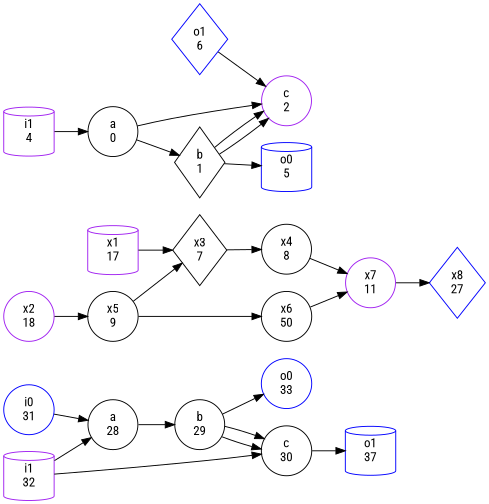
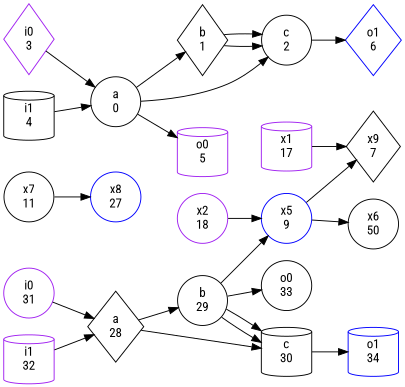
none -> (29, 39)
(238, 66) -> (324, 40)
(287, 101) -> (287, 40)
(29, 132) -> (29, 116)
(238, 164) -> (153, 123)
(287, 167) -> (203, 152)
(287, 249) -> none
(200, 250) -> (373, 147)
none -> (241, 263)
(371, 283) -> (29, 197)
(457, 283) -> (116, 197)
(324, 301) -> none
(113, 316) -> (287, 218)
(287, 384) -> (287, 286)
(29, 410) -> (29, 293)
(113, 425) -> (116, 327)
(287, 451) -> (287, 352)
(371, 451) -> (373, 352)
(153, 466) -> (196, 339)
